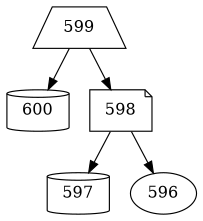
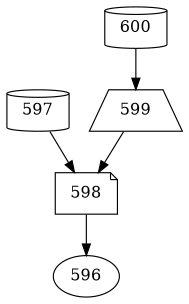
(61, 64) -> (136, 63)
(102, 147) -> (59, 147)
